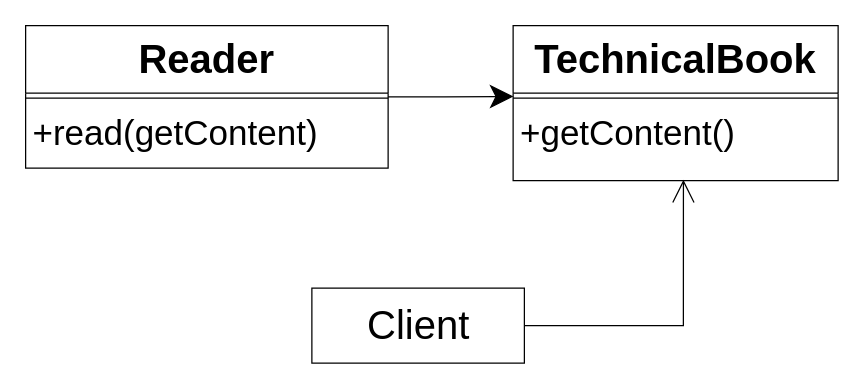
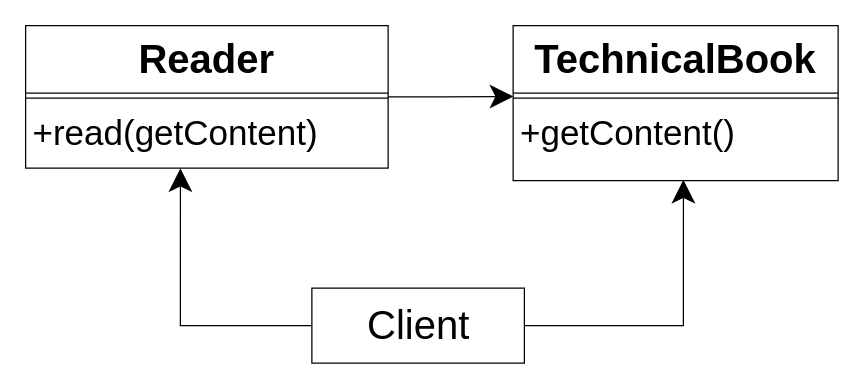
(683, 192) -> (683, 199)
none -> (180, 322)
